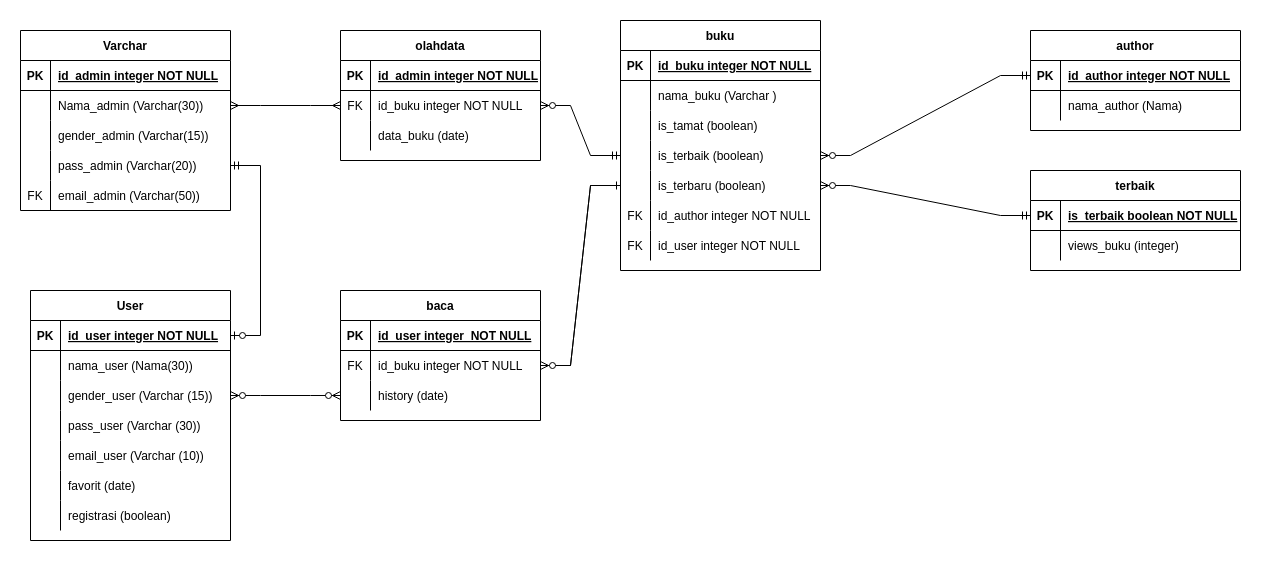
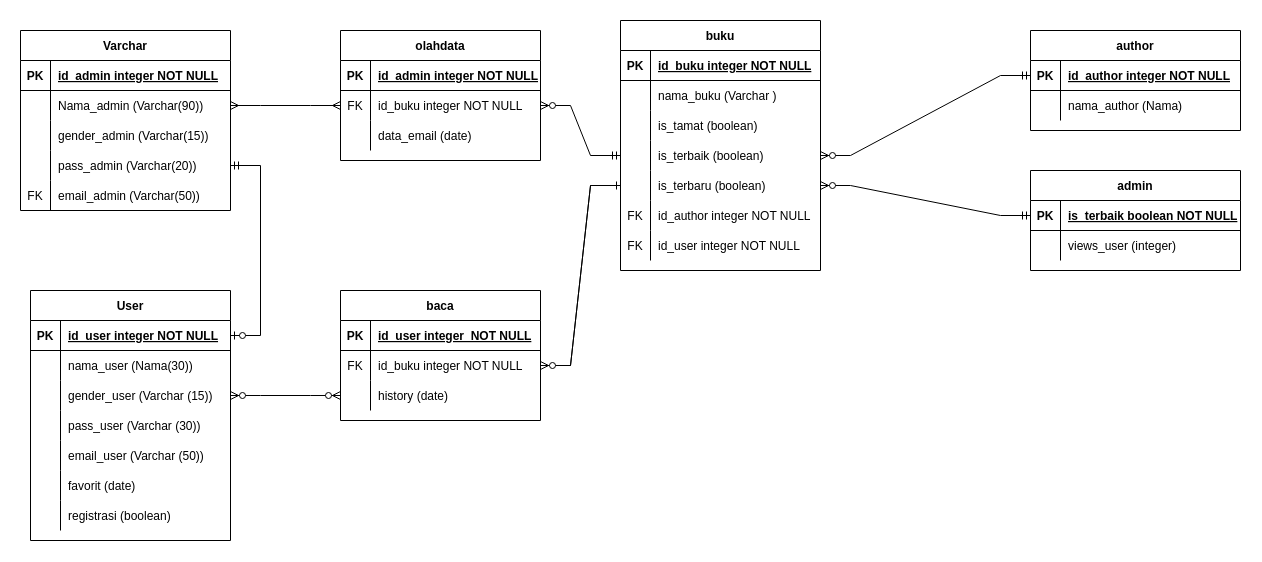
(136, 106) -> (136, 106)
(430, 136) -> (430, 136)
(1135, 186) -> (1135, 186)
(1131, 246) -> (1131, 246)
(146, 456) -> (146, 456)
